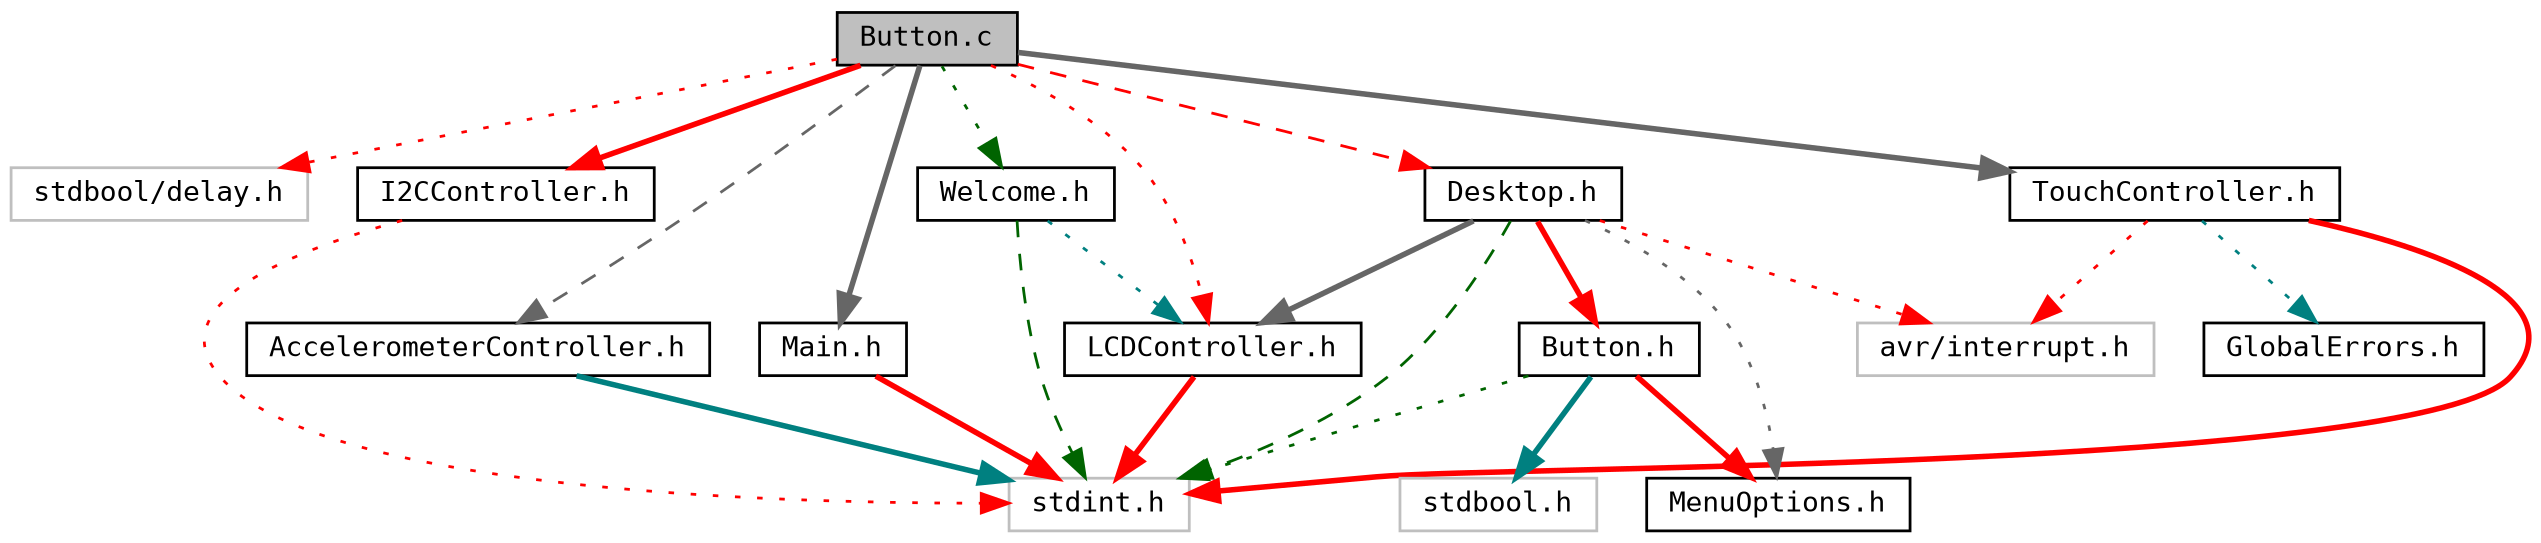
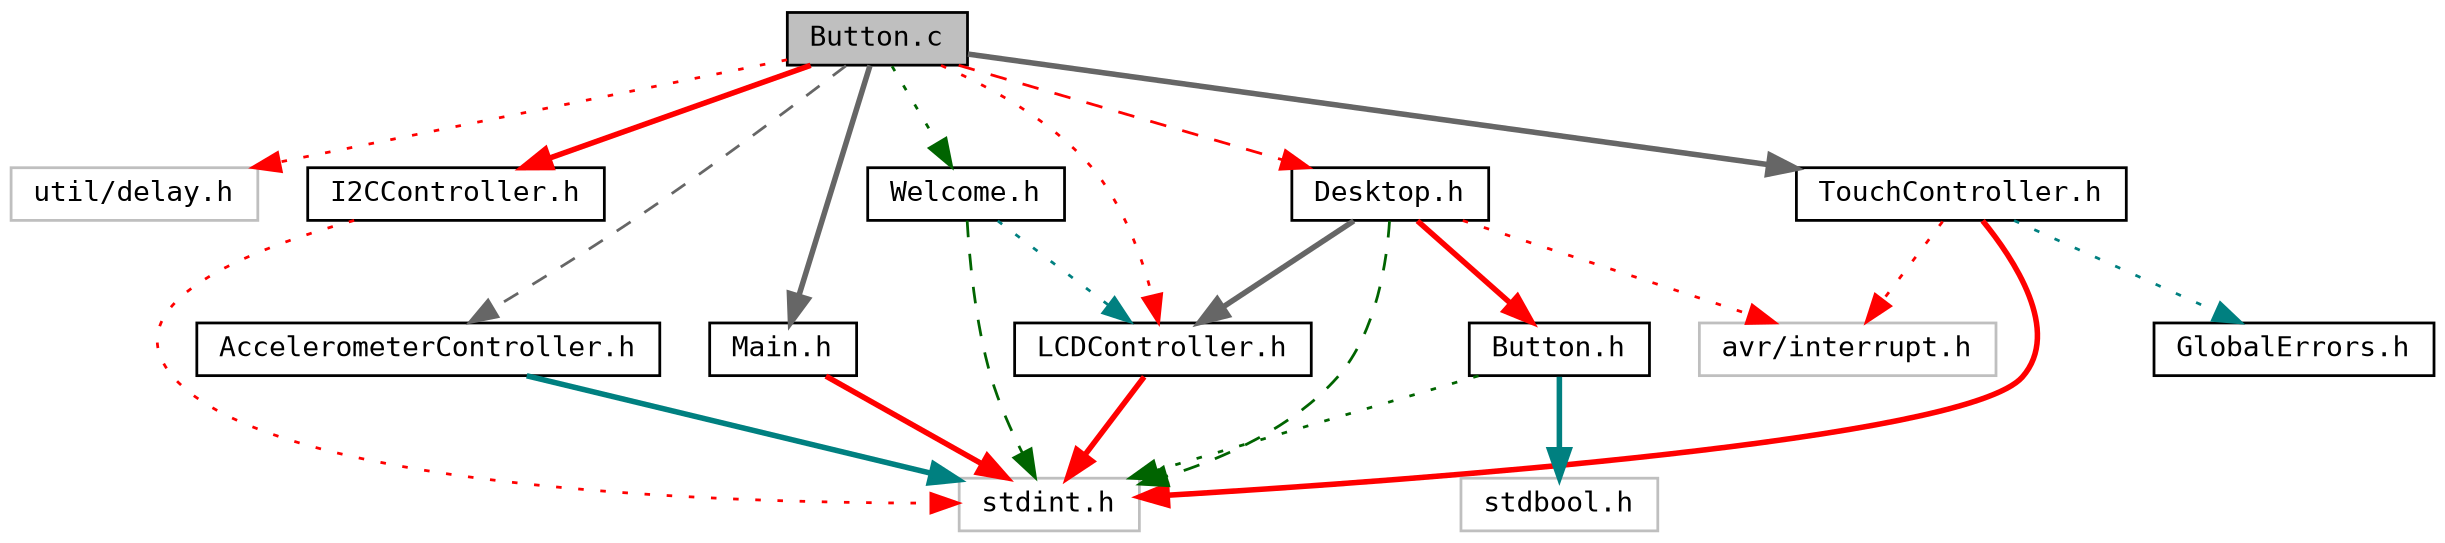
(159, 194) -> (134, 194)
(1778, 505) -> none
